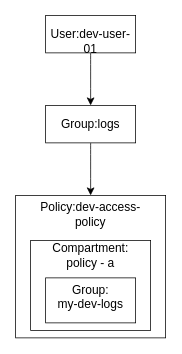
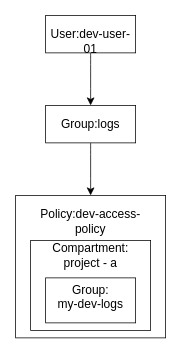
(90, 214) -> (90, 222)
(90, 255) -> (90, 255)
